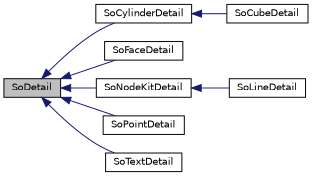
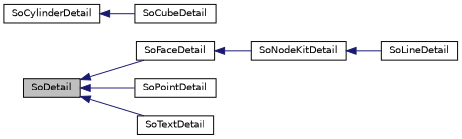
(79, 44) -> none
(83, 88) -> (238, 51)
